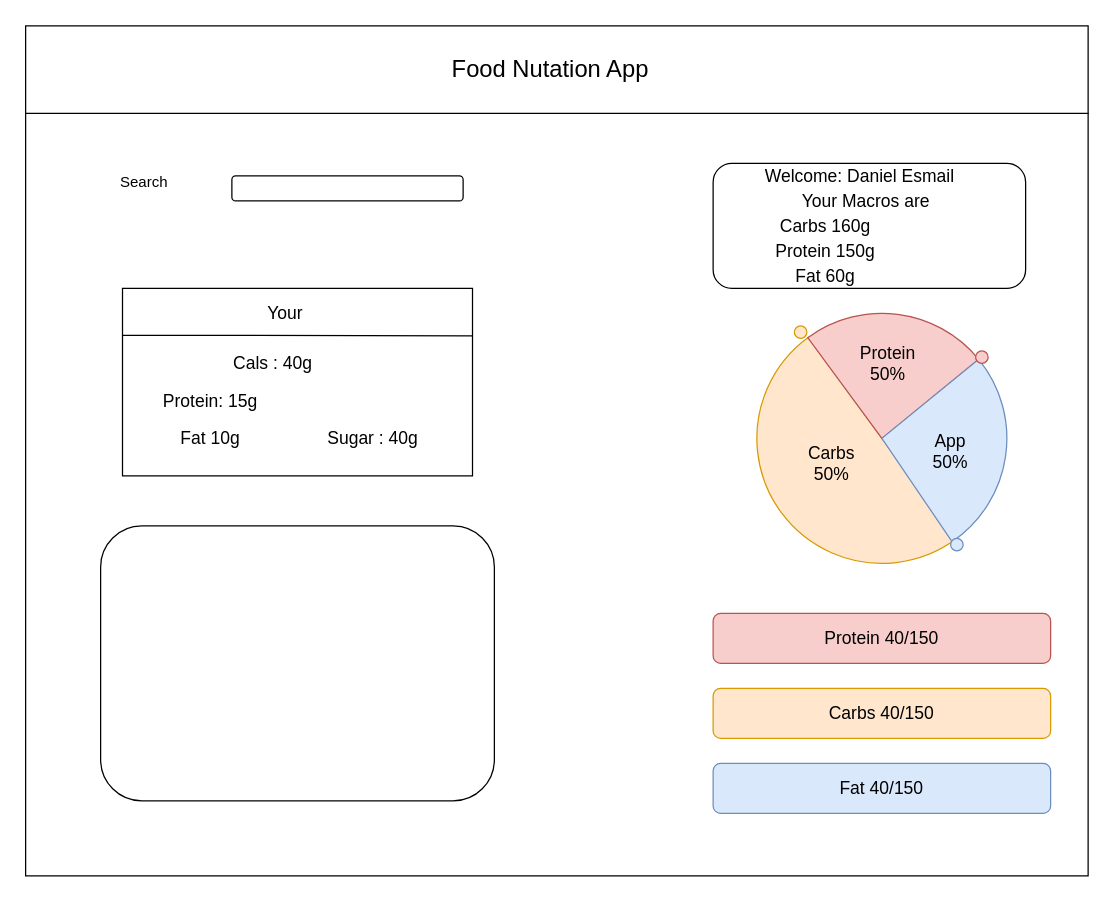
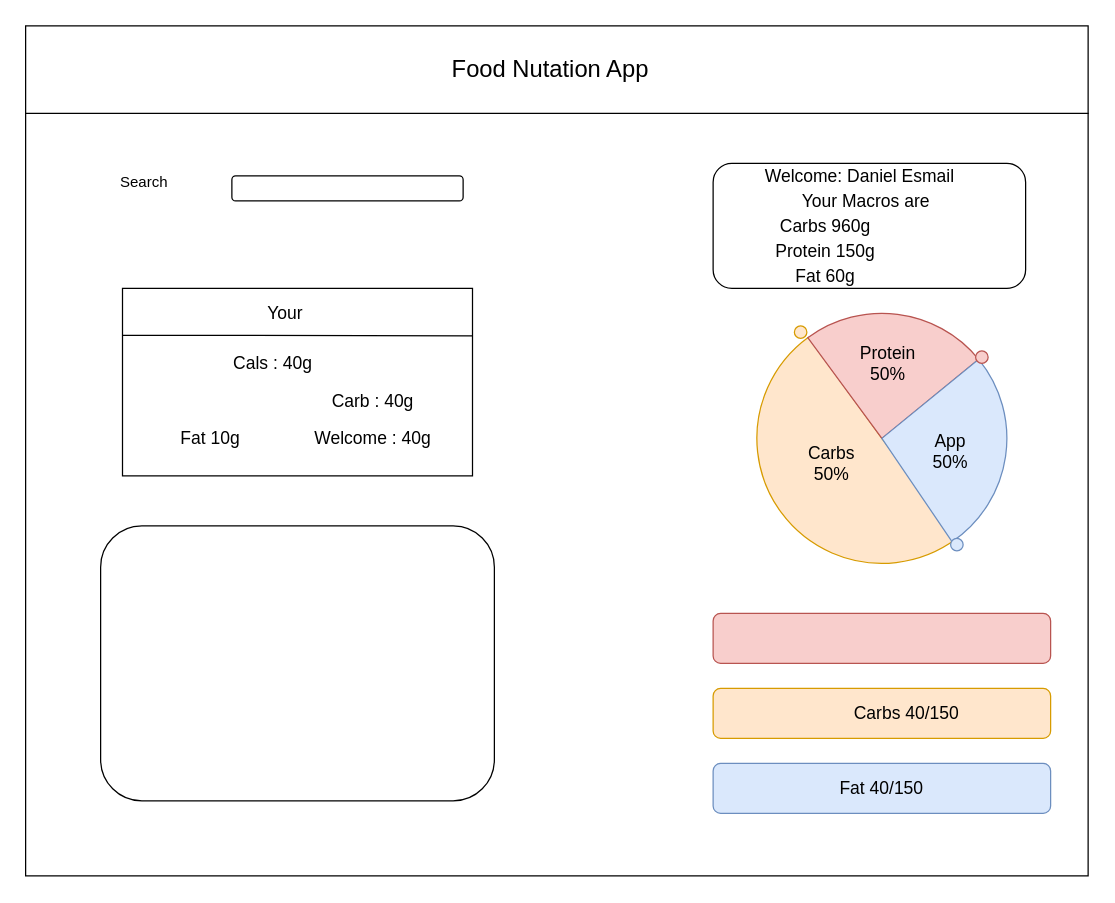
(826, 226) -> (826, 226)
(210, 401) -> none
none -> (373, 401)
(373, 438) -> (373, 438)
(882, 638) -> none
(882, 713) -> (907, 713)
